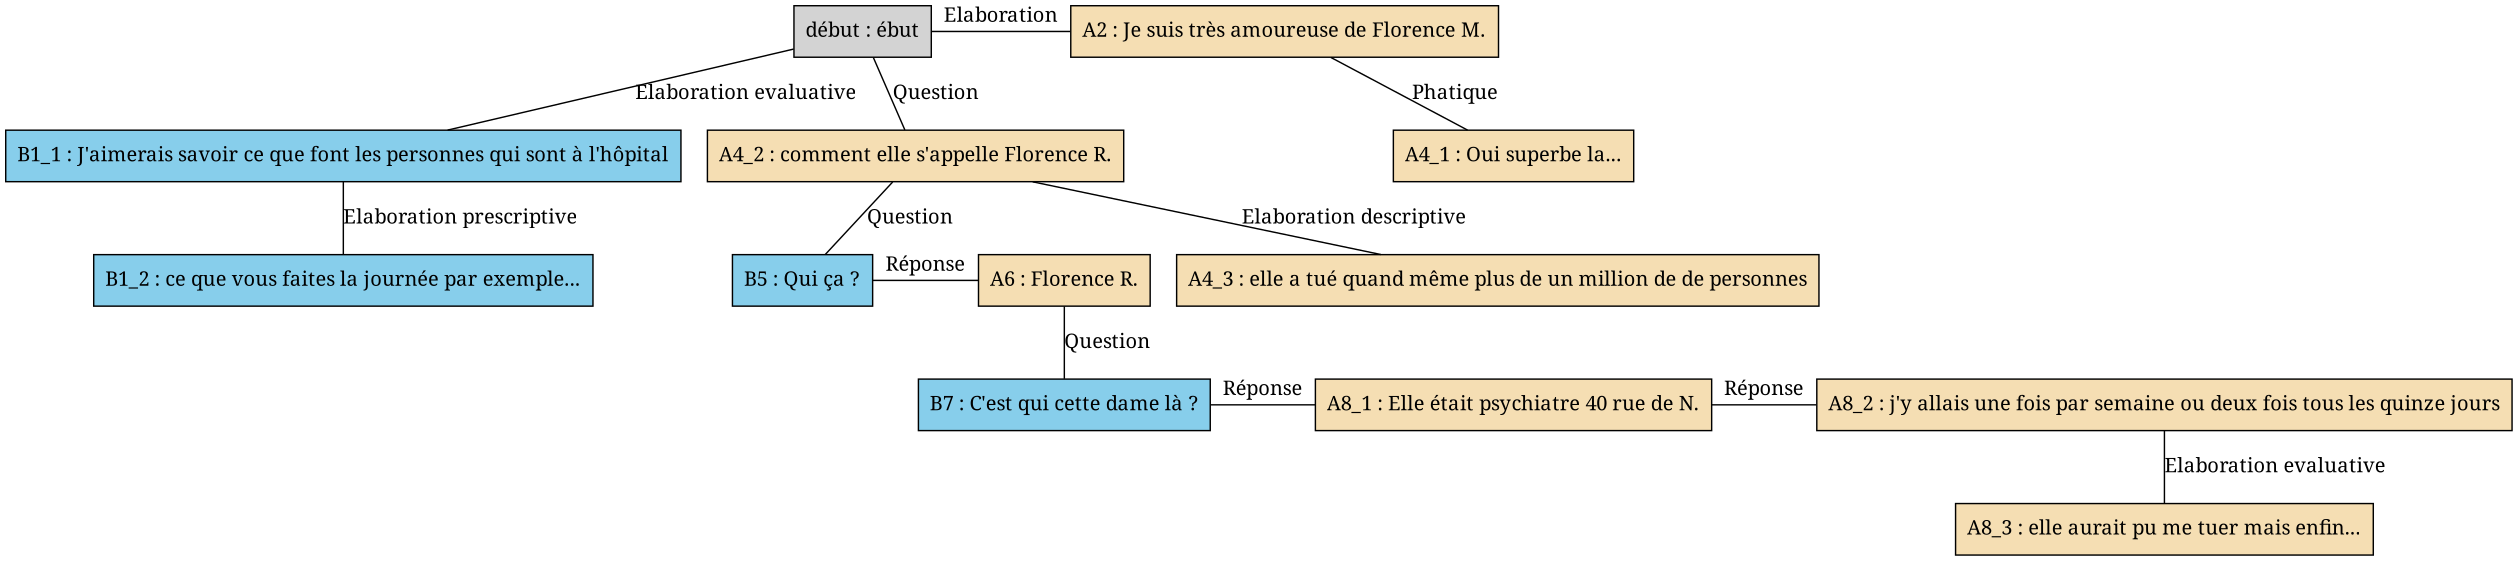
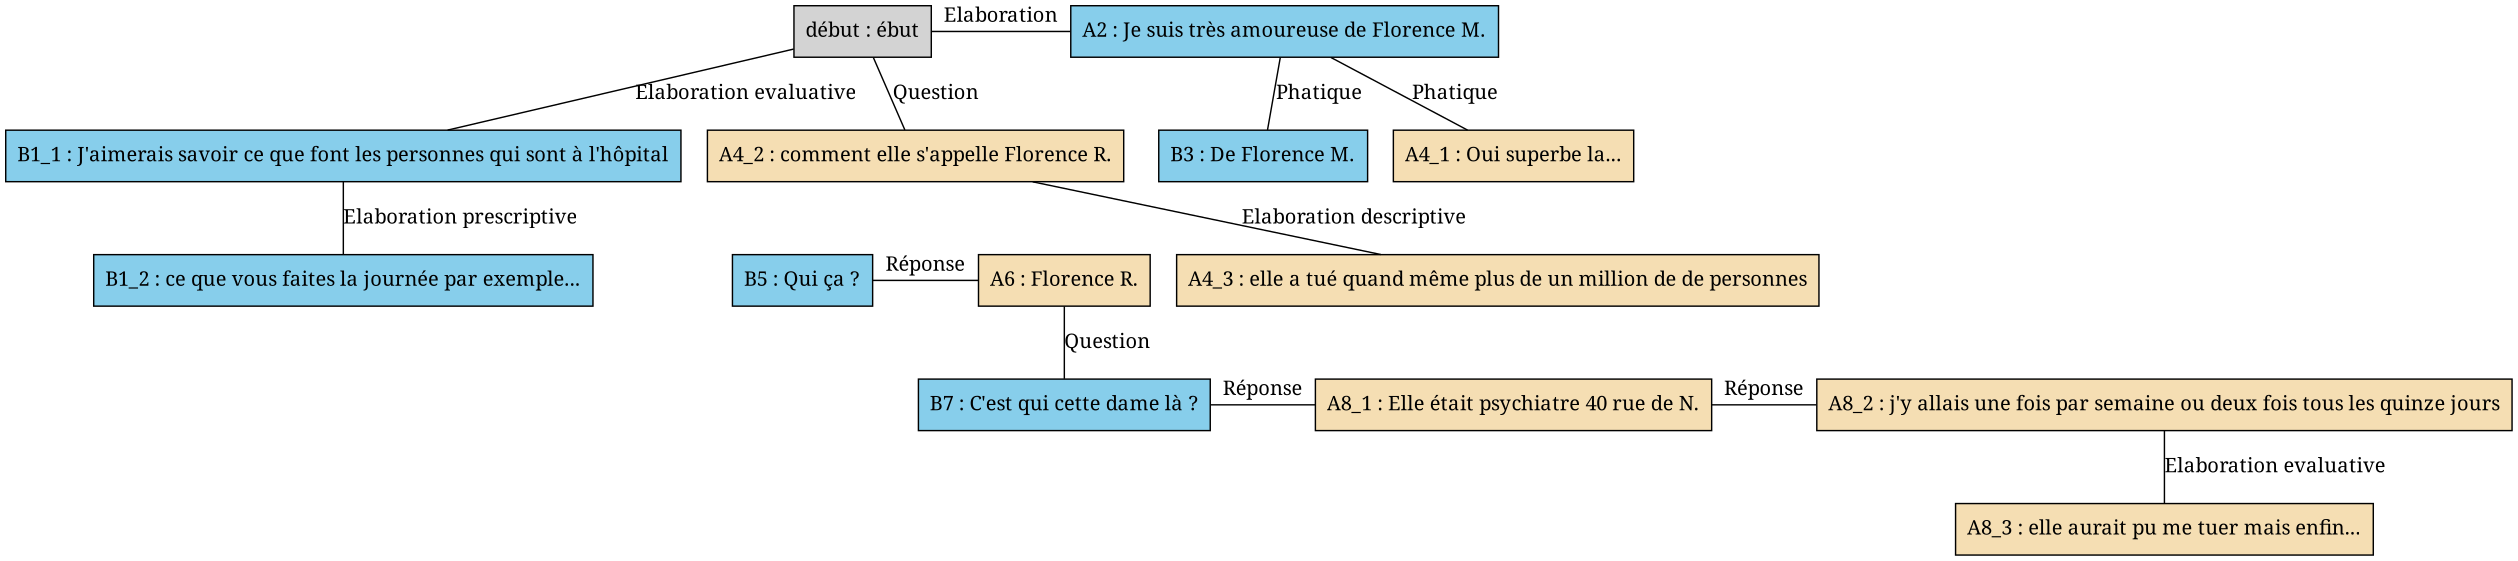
(1285, 31) -> (1285, 31)
none -> (1263, 156)
(859, 218) -> none
